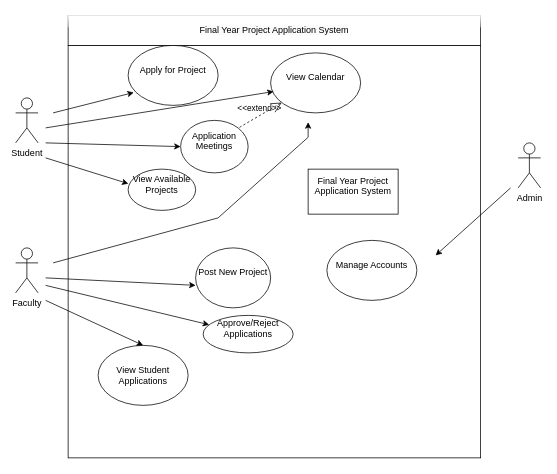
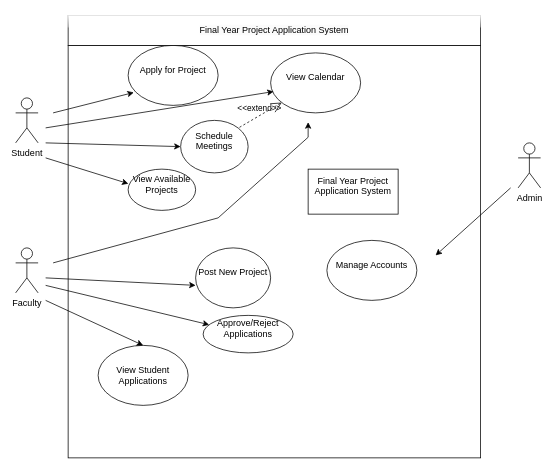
(214, 147) -> (214, 147)
